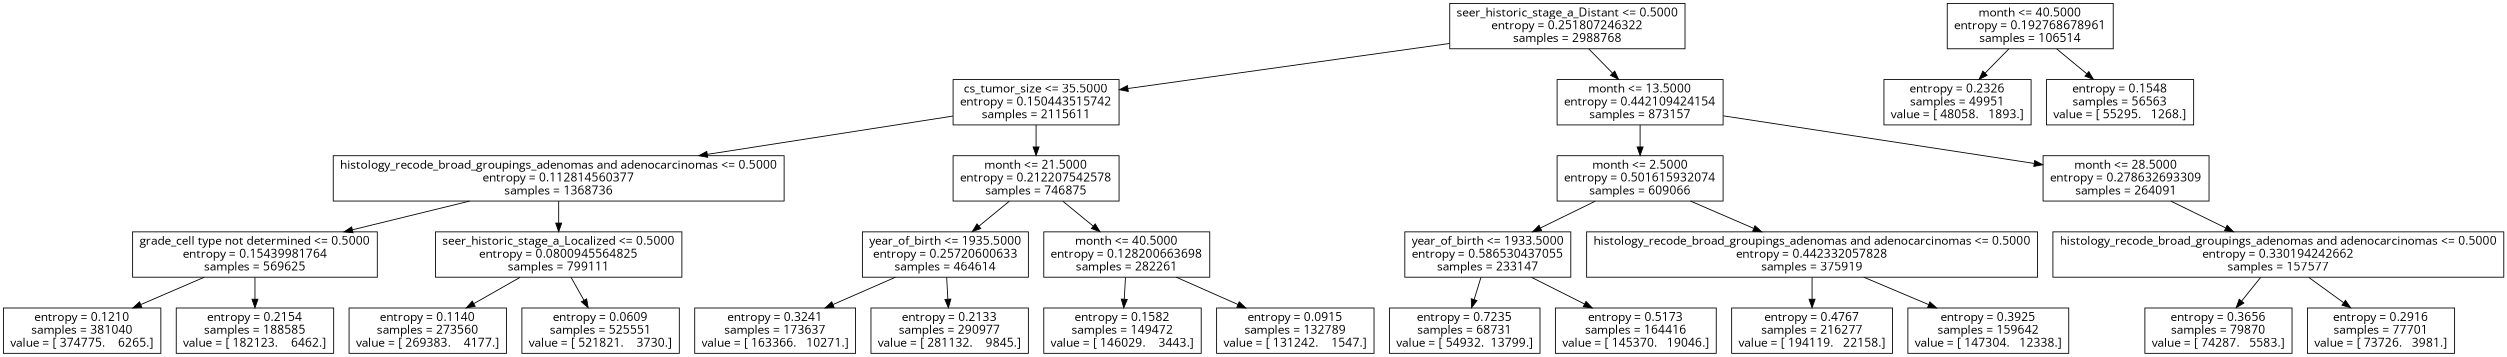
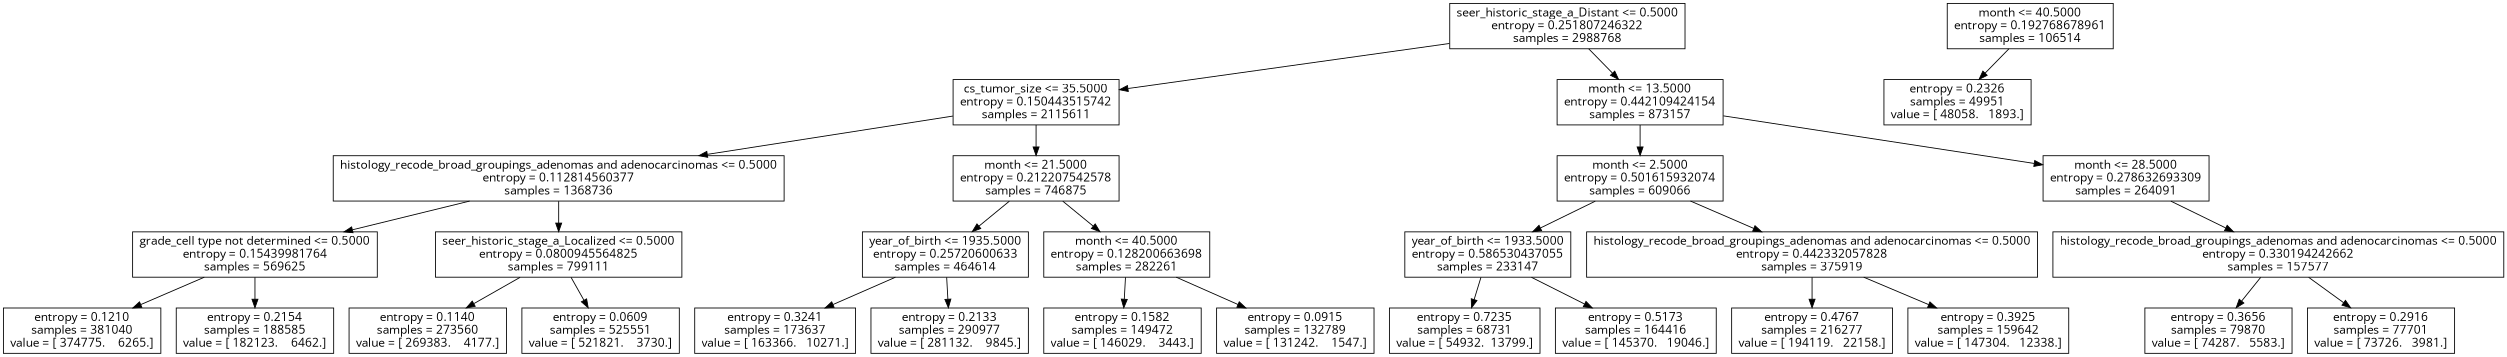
(2120, 102) -> none
